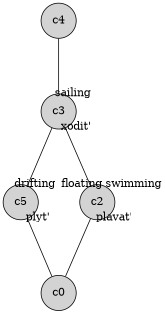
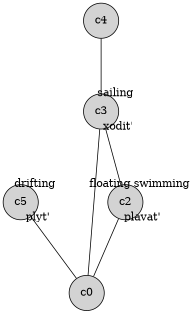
(40, 157) -> (94, 202)
